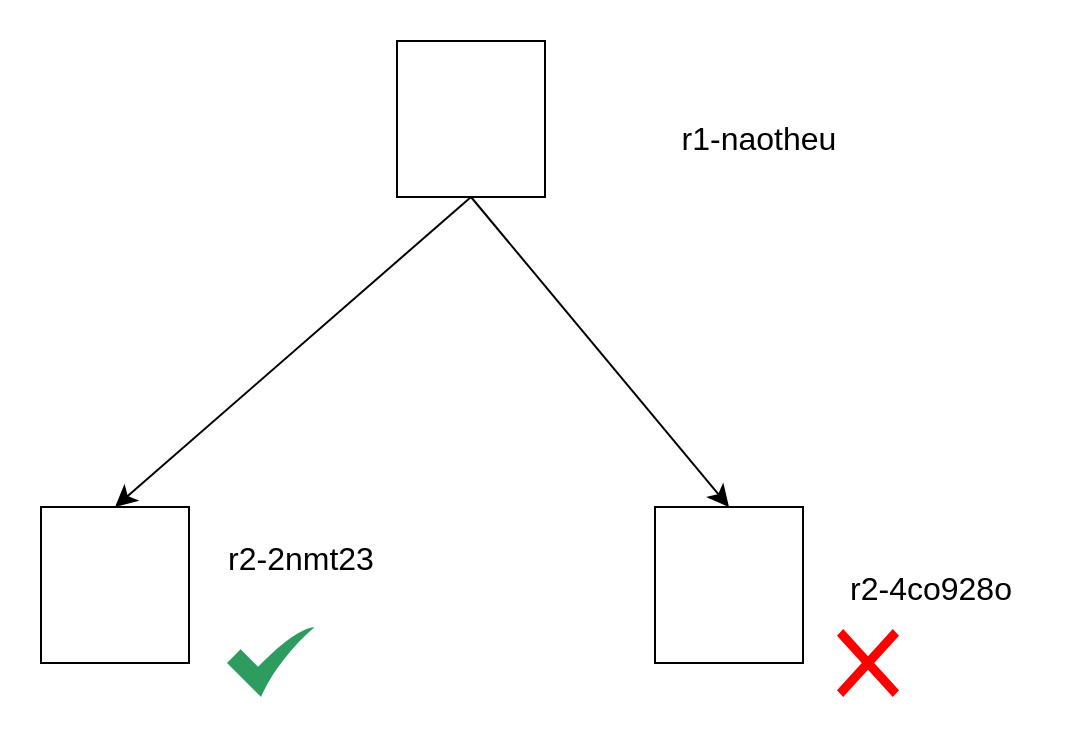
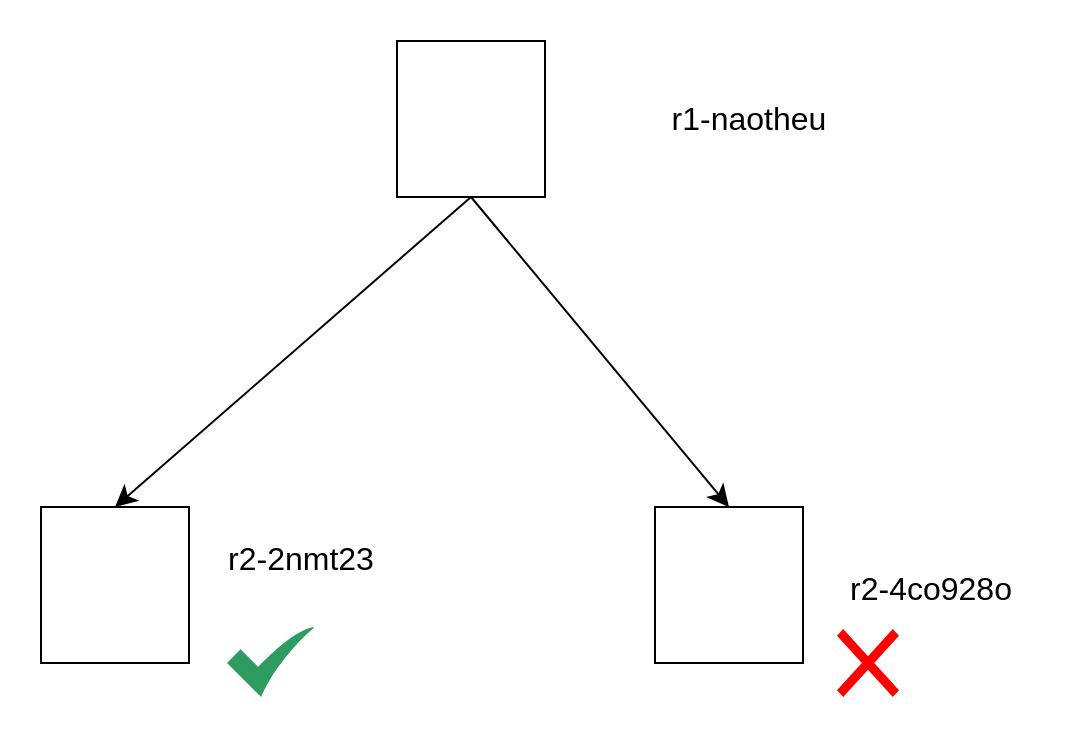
(760, 139) -> (750, 119)
